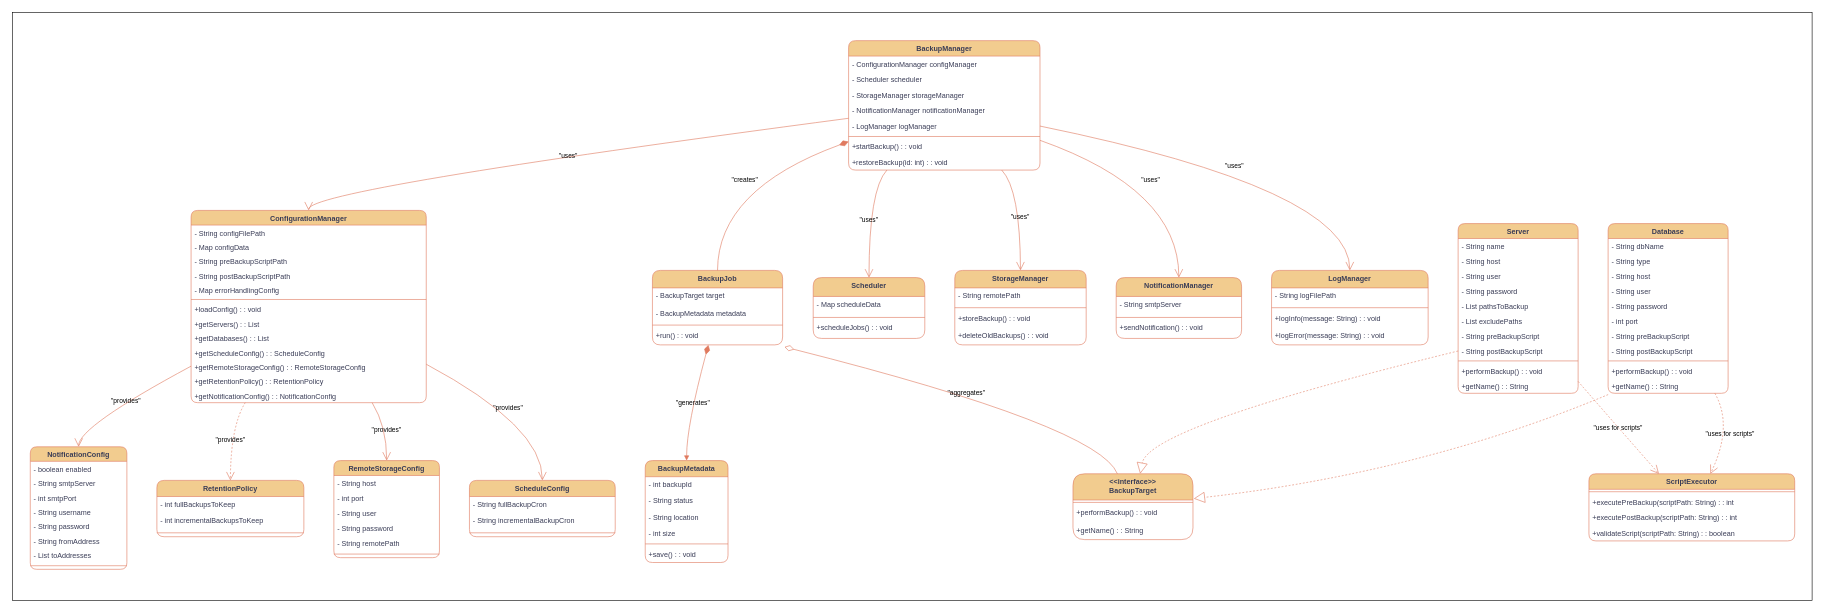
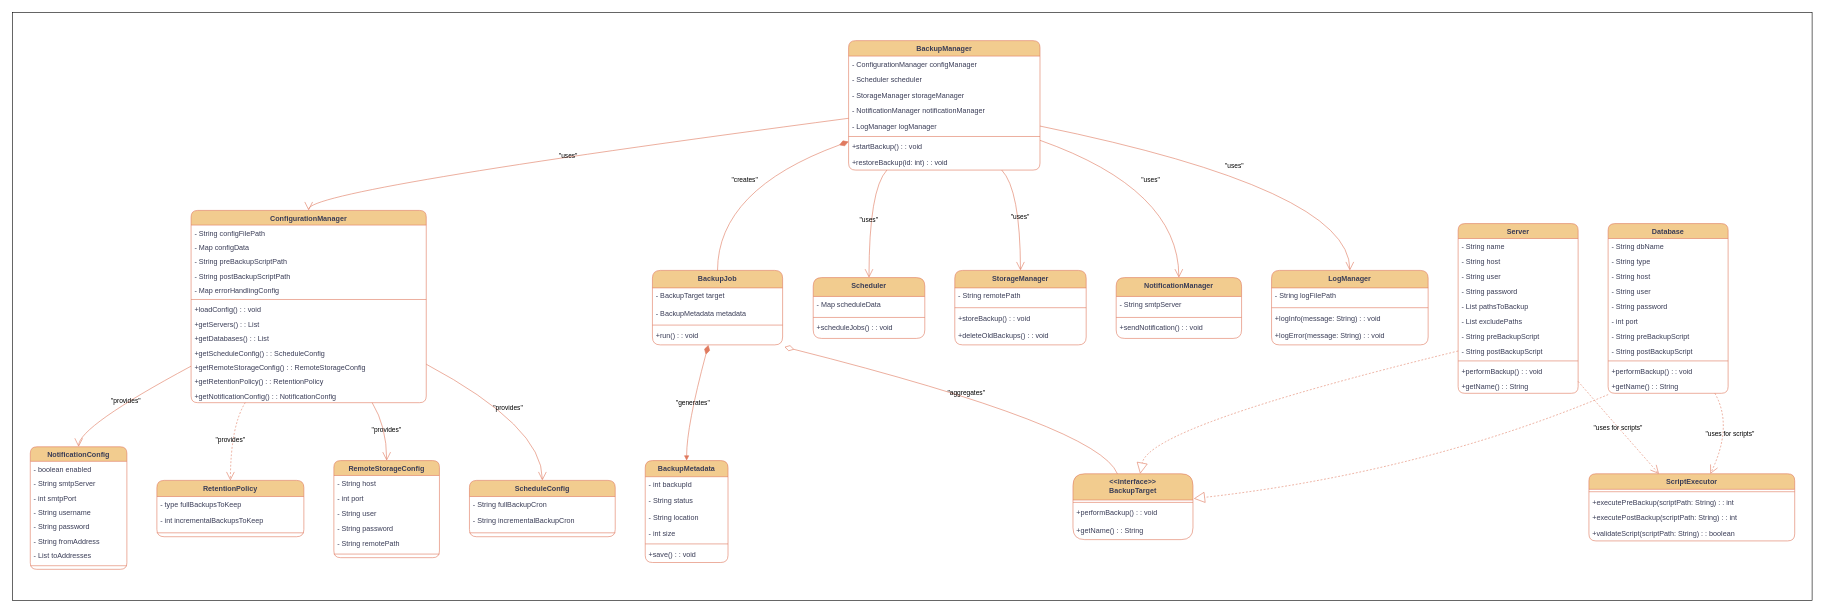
(202, 505) -> (205, 505)
